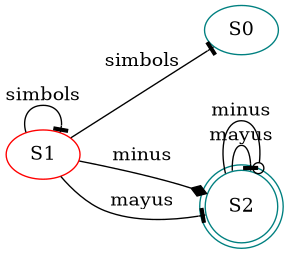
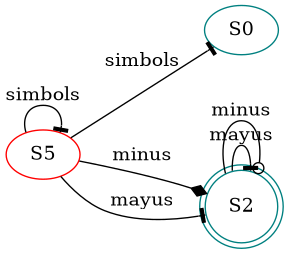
(43, 155) -> (43, 155)
